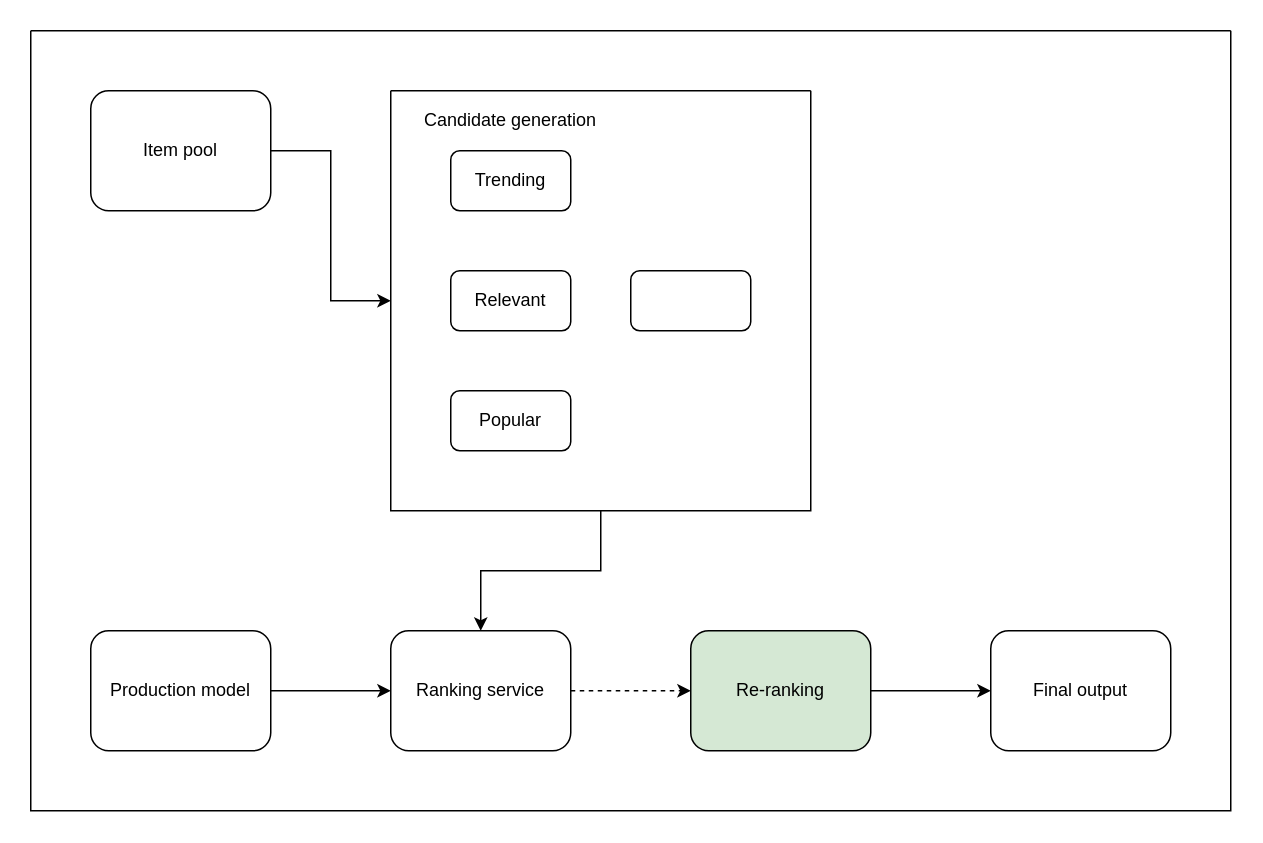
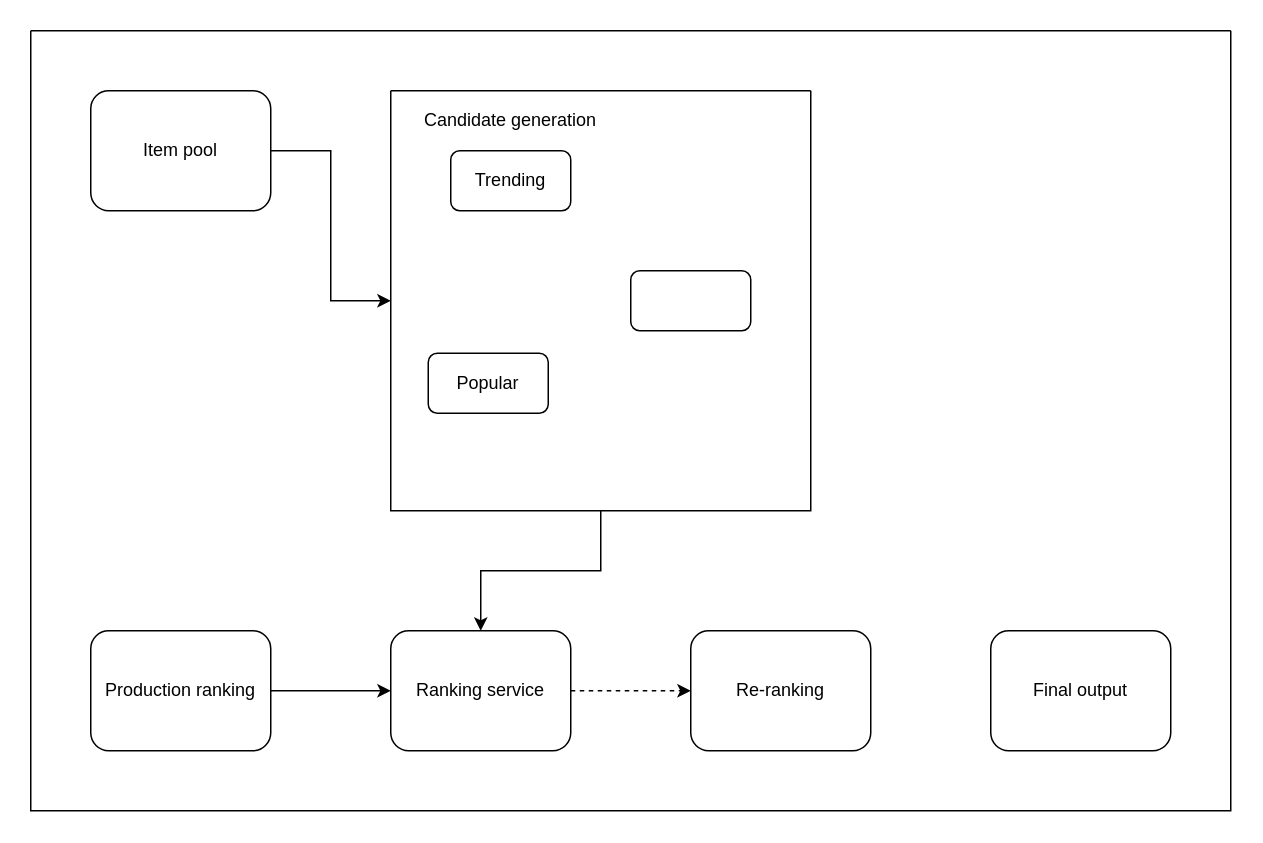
(511, 301) -> none
(511, 421) -> (488, 383)
(181, 691) -> (181, 691)
(781, 691) -> (781, 691)
(926, 691) -> none
